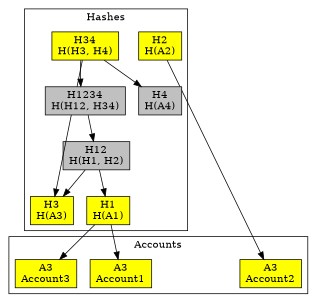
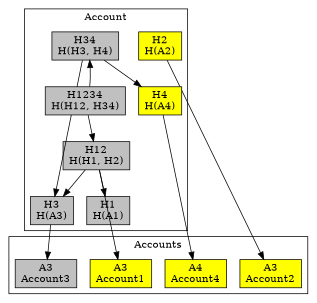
(106, 17) -> (106, 17)
(85, 46) -> (85, 46)
(80, 70) -> (90, 77)
(160, 101) -> (160, 101)
(52, 211) -> (52, 211)
(108, 211) -> (108, 211)
(78, 242) -> (49, 242)
(114, 242) -> (108, 211)
(46, 274) -> (46, 274)
none -> (196, 274)
